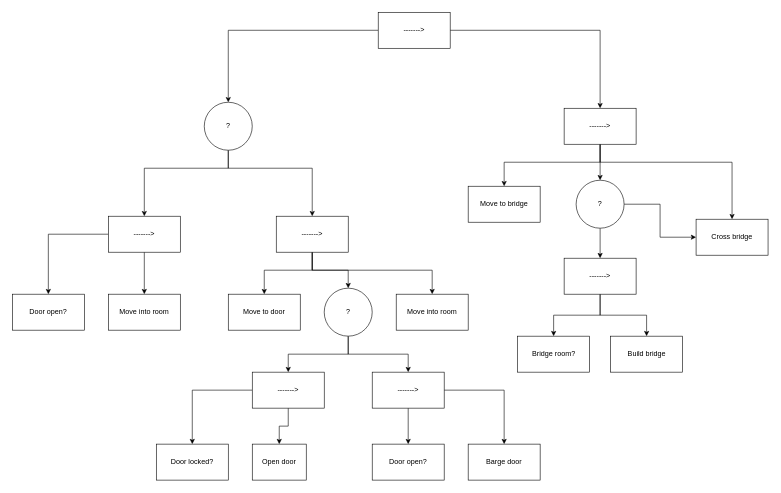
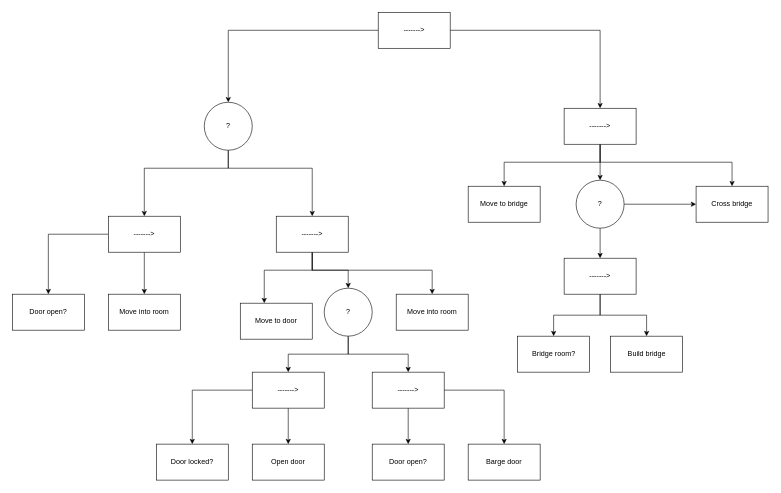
(732, 237) -> (732, 204)
(264, 312) -> (276, 321)
(279, 462) -> (288, 462)
